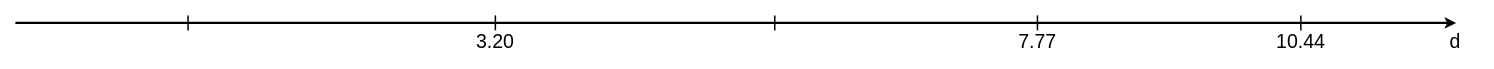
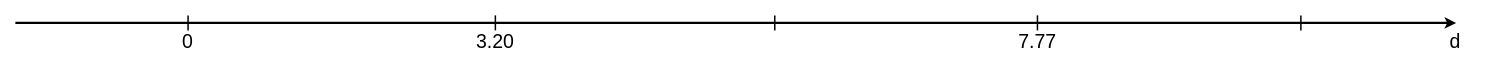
none -> (188, 42)
(1301, 42) -> none
